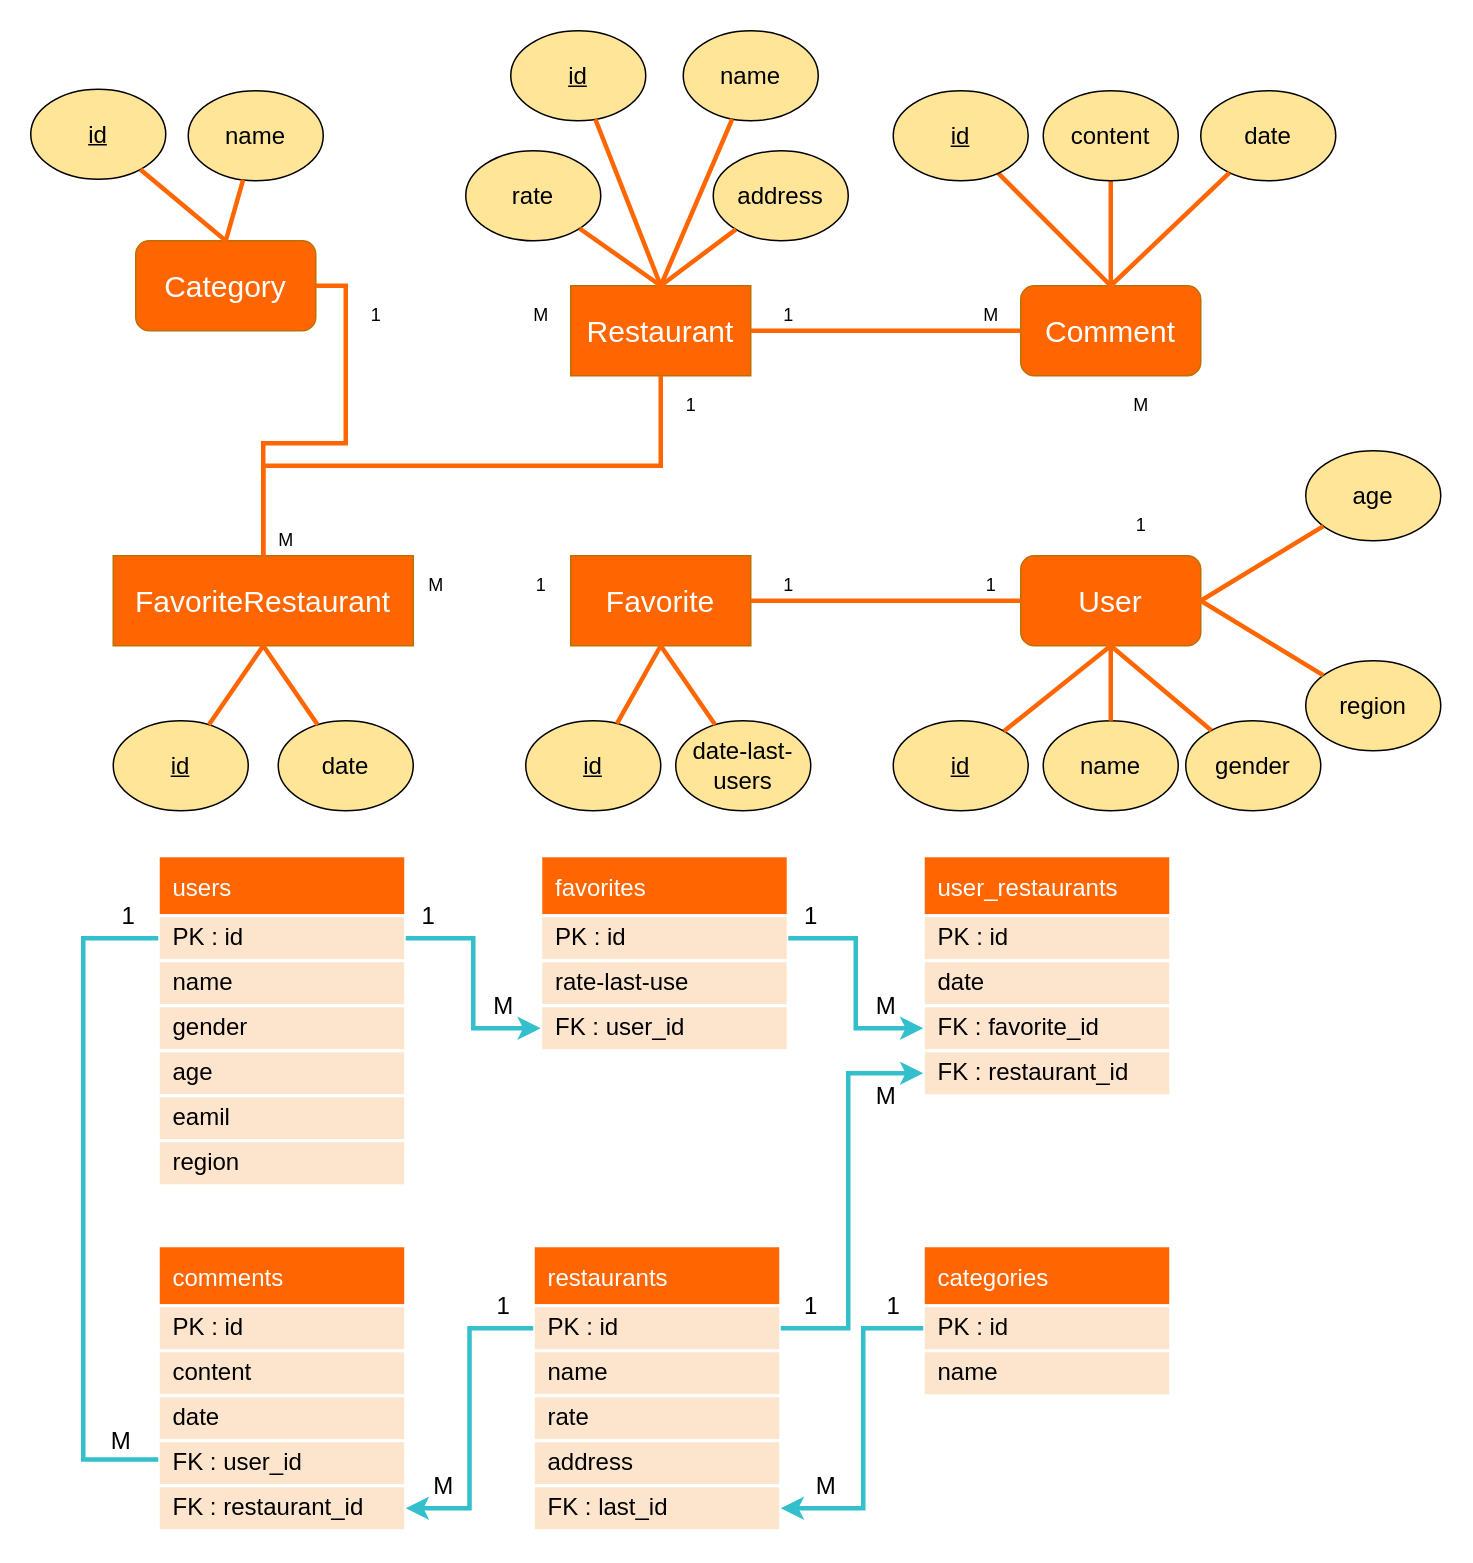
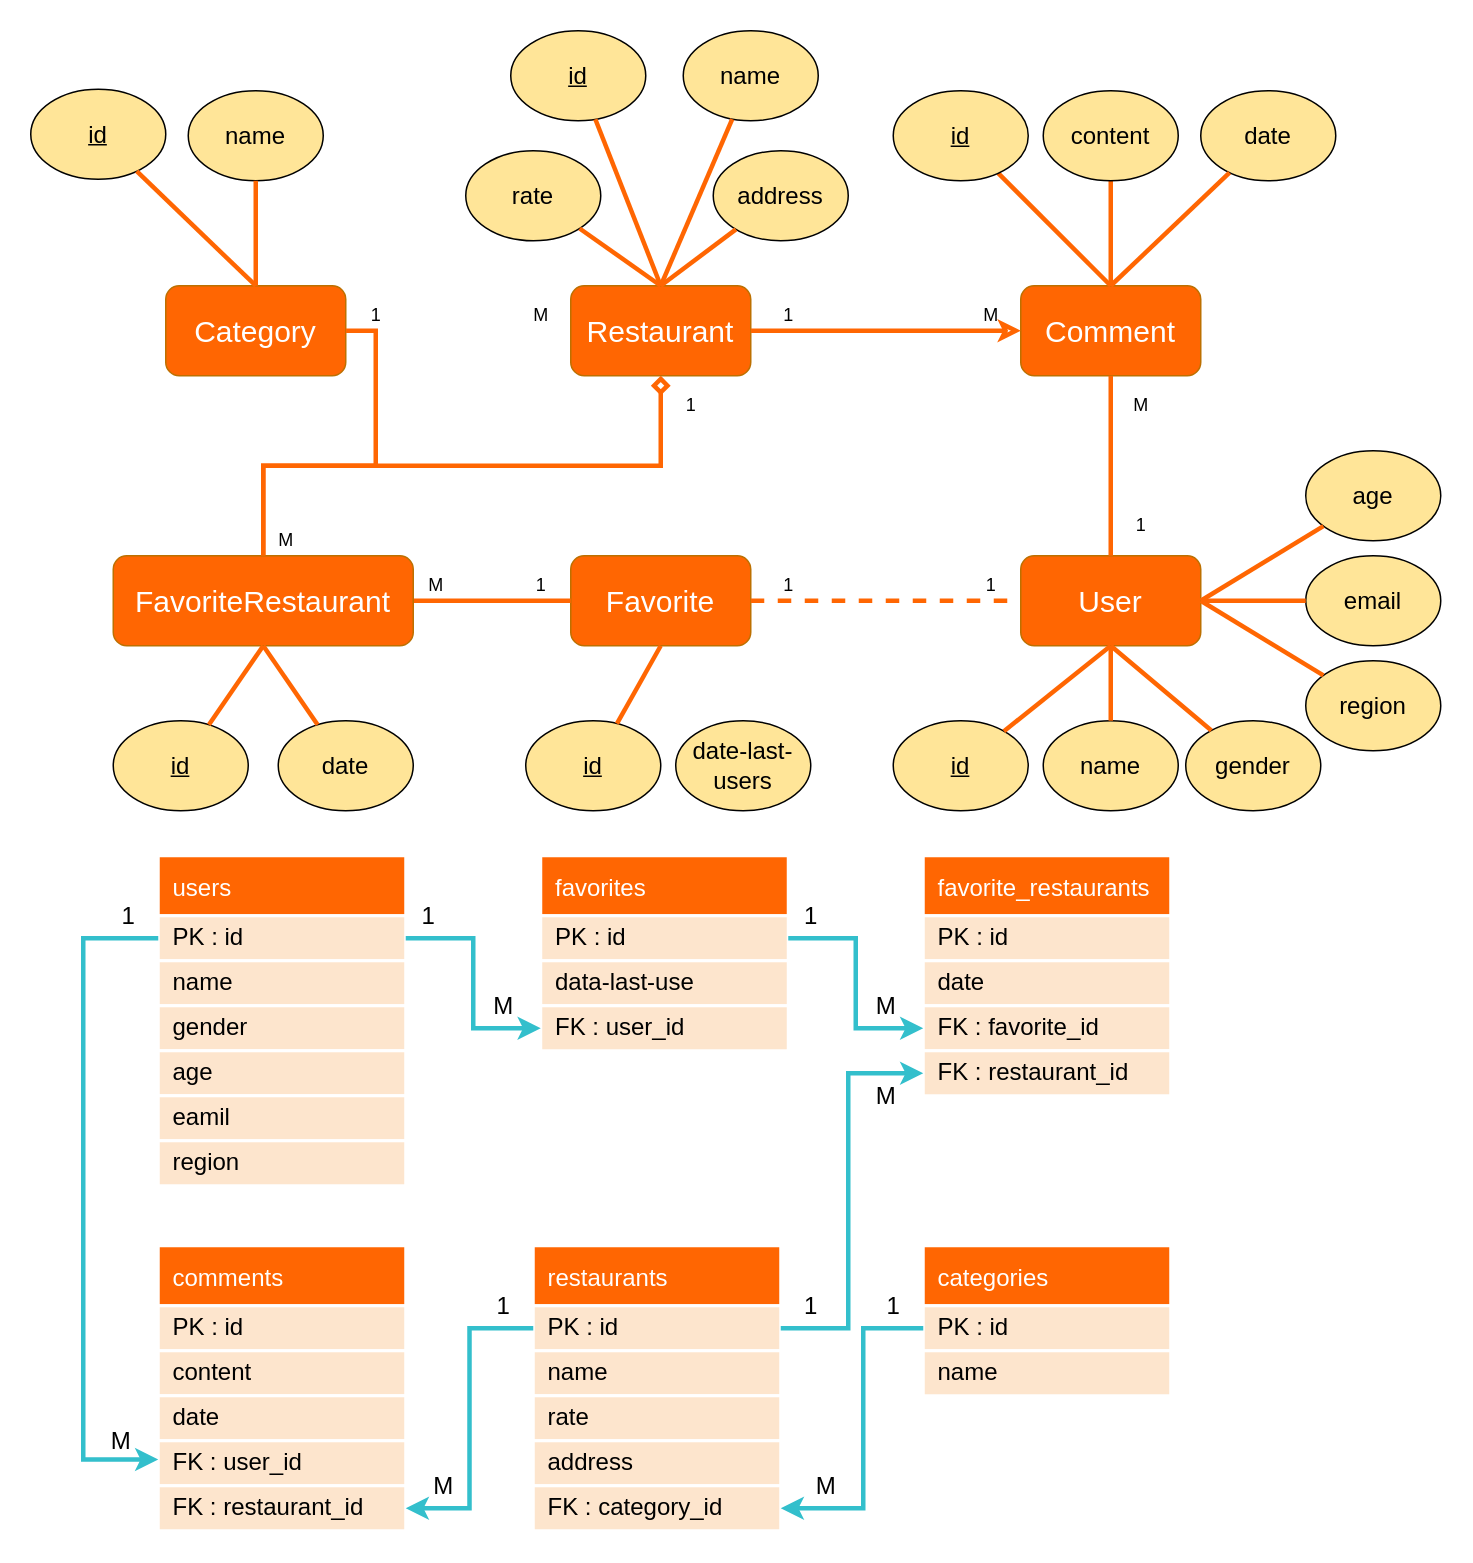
(226, 286) -> (256, 331)
(661, 331) -> (661, 331)
(1010, 331) -> (1003, 331)
(661, 385) -> (661, 393)
none -> (1111, 466)
(263, 601) -> (263, 601)
none -> (491, 601)
(661, 601) -> (661, 601)
(770, 601) -> (770, 601)
none -> (1256, 601)
none -> (1373, 601)
(688, 686) -> none
(1045, 888) -> (1069, 888)
(639, 982) -> (639, 982)
(146, 1460) -> (140, 1460)
(613, 1507) -> (643, 1507)
